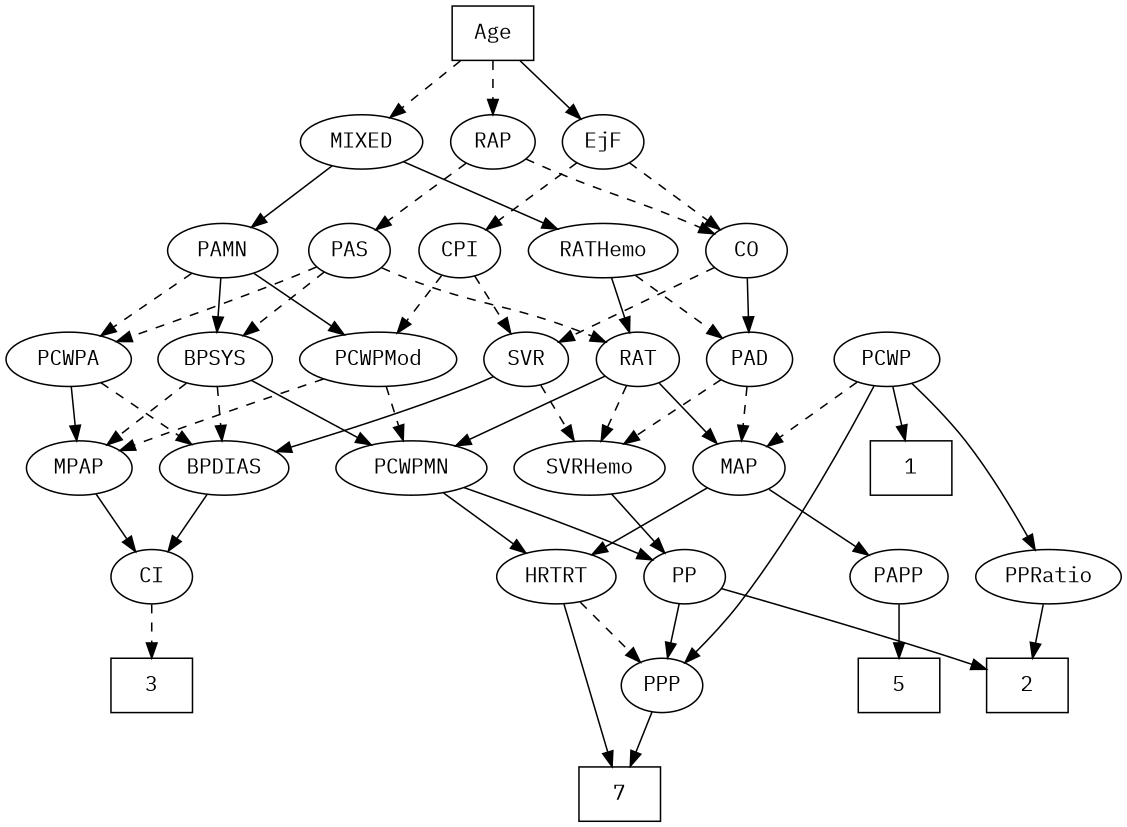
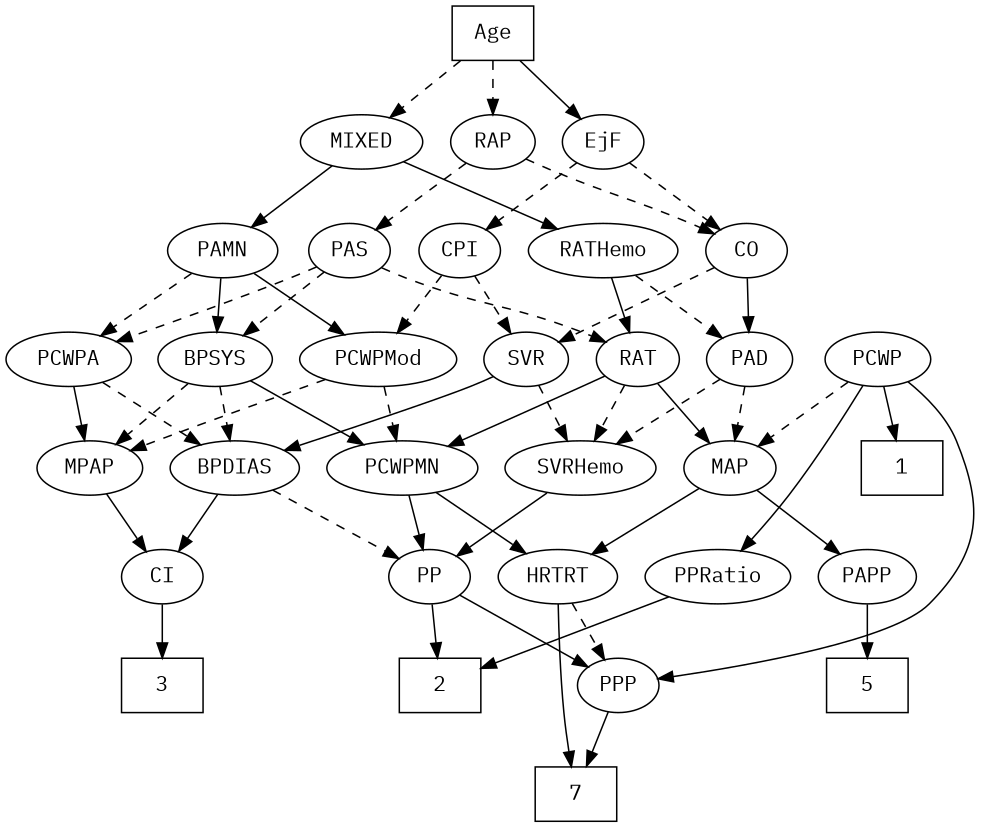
none -> (329, 521)
(152, 624) -> (162, 624)
